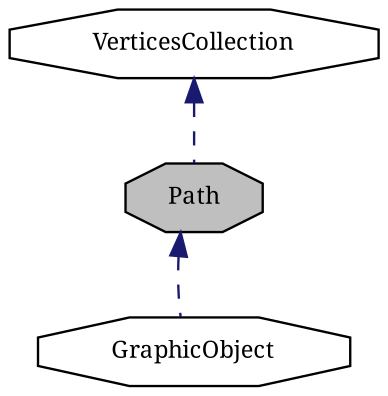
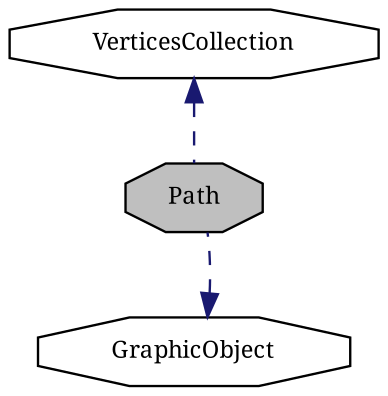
(178, 287) -> (210, 263)
